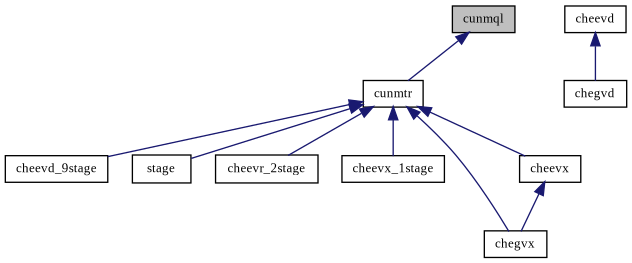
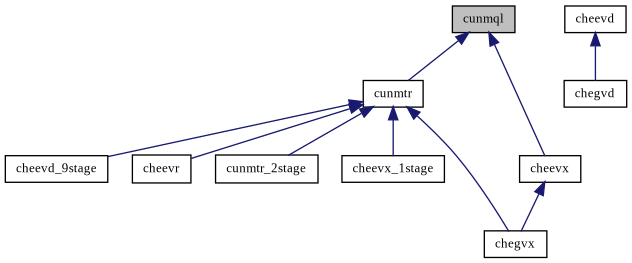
(478, 134) -> (520, 100)
(162, 169) -> (162, 169)
(267, 169) -> (267, 169)
